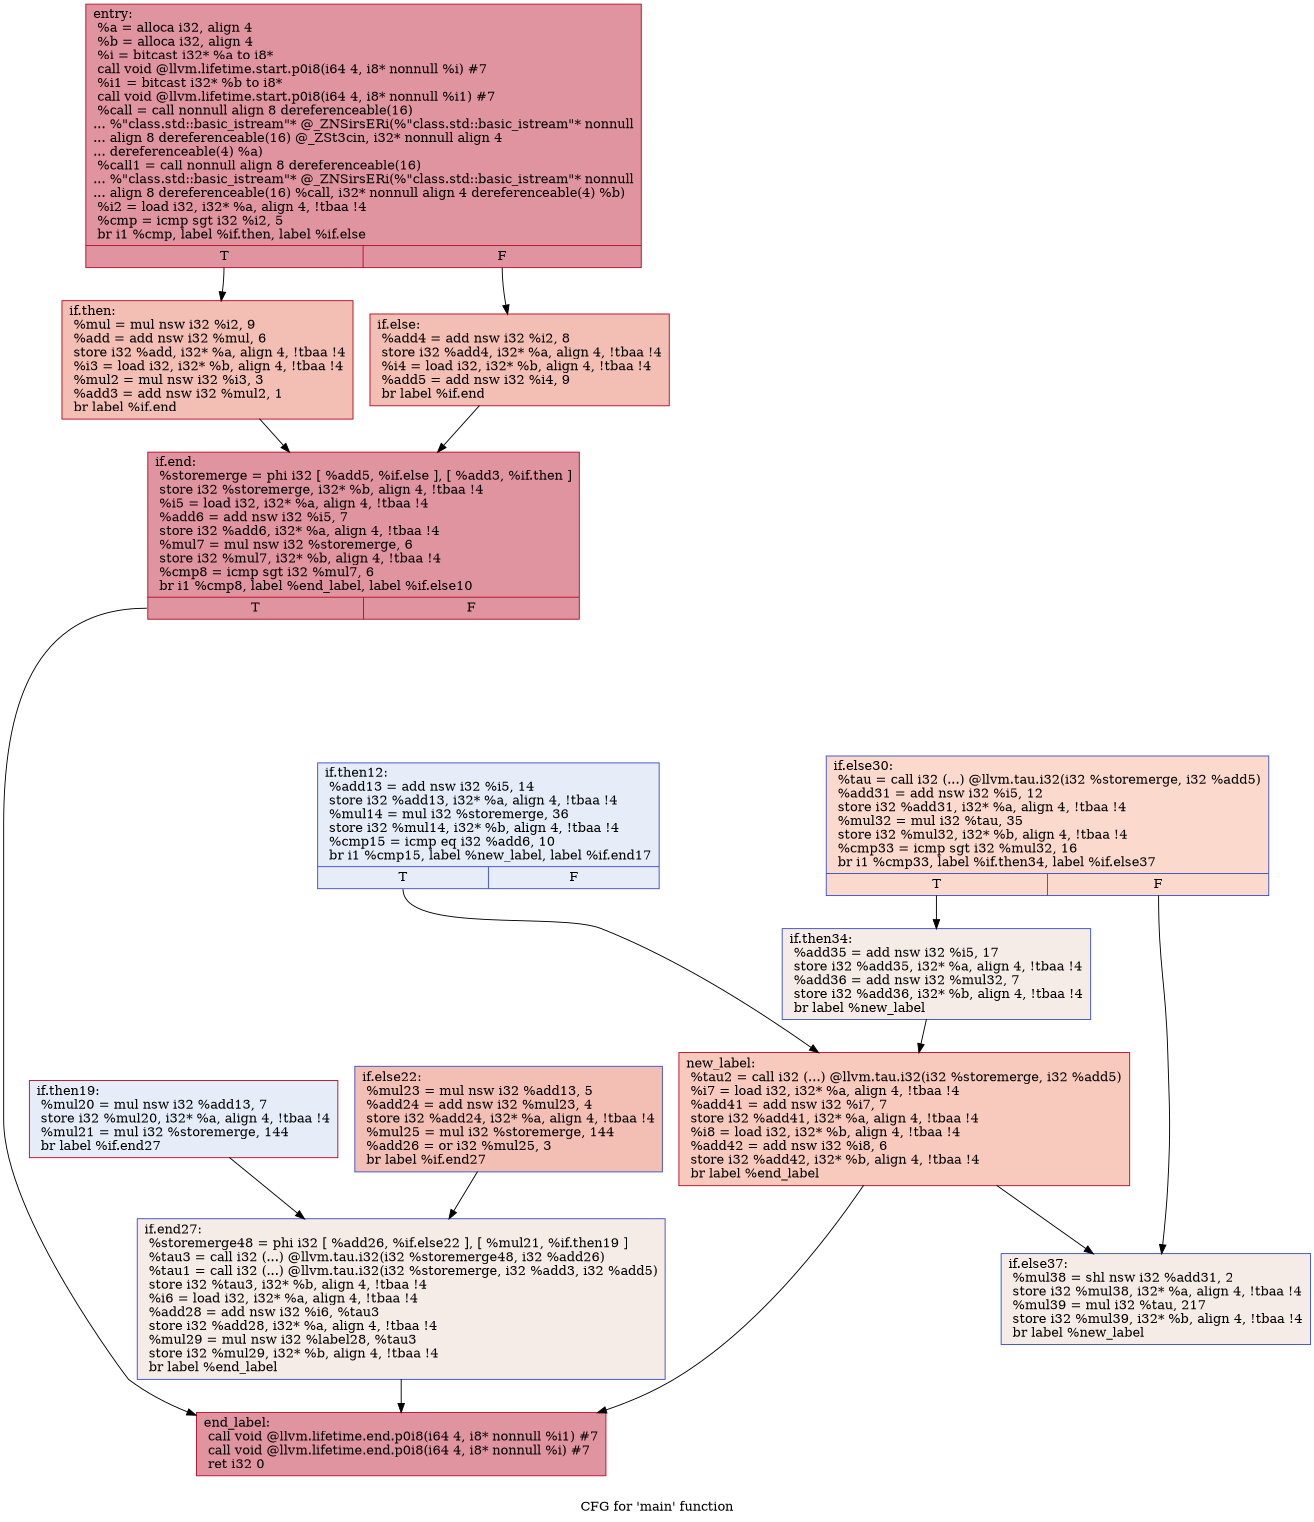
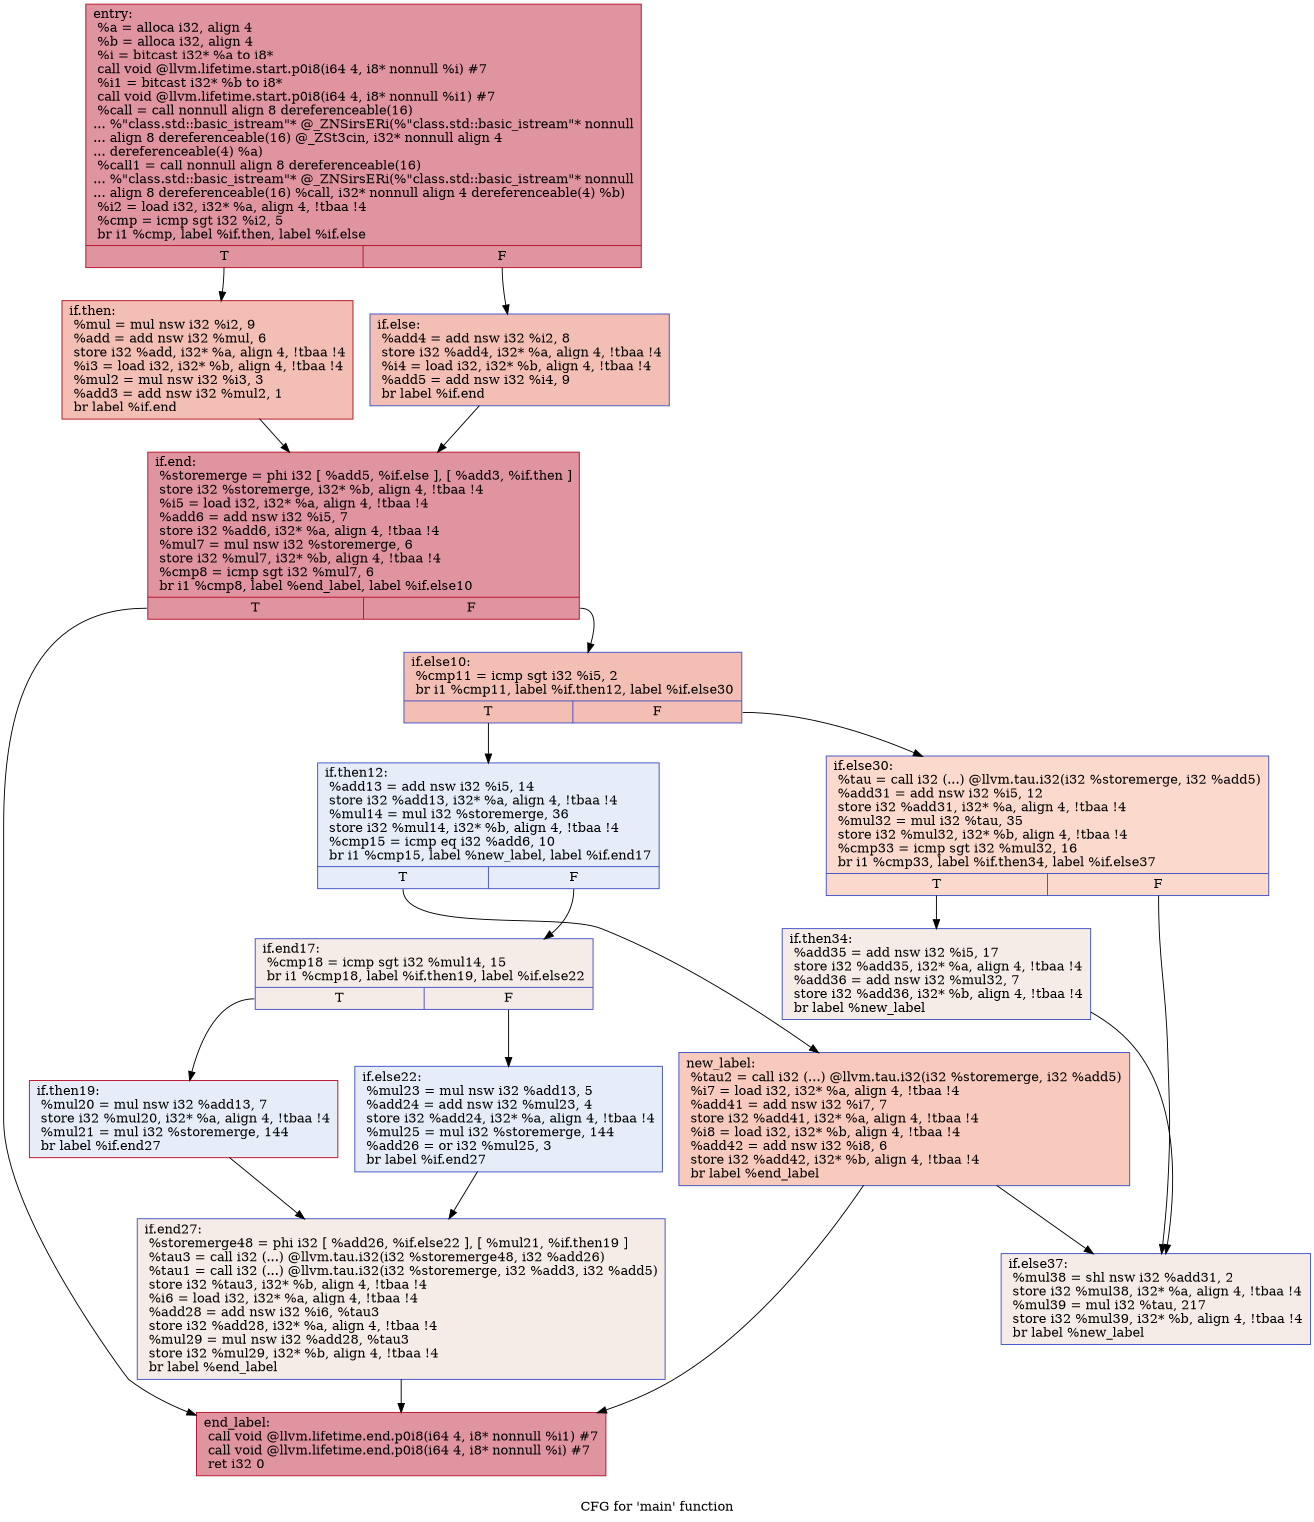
(520, 360) -> (520, 360)
none -> (573, 688)
none -> (424, 974)
(924, 1031) -> (1164, 1108)
(509, 1119) -> (509, 1119)
(904, 1119) -> (904, 1119)
(281, 1340) -> (277, 1340)
